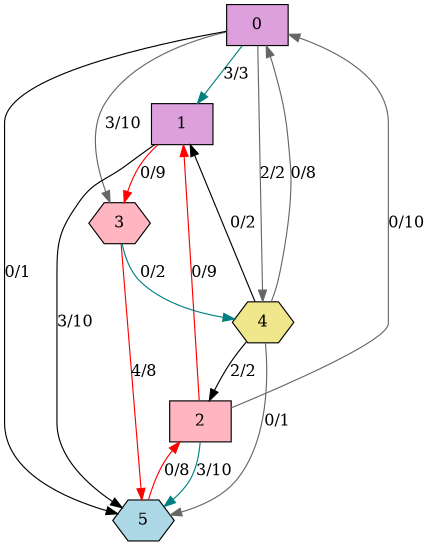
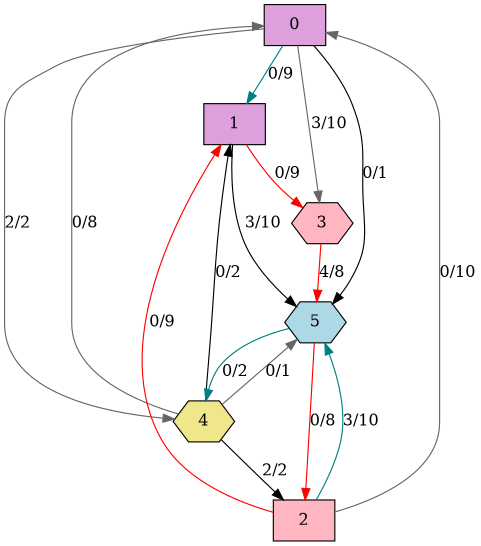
(236, 75) -> (281, 75)
(160, 296) -> (240, 349)
